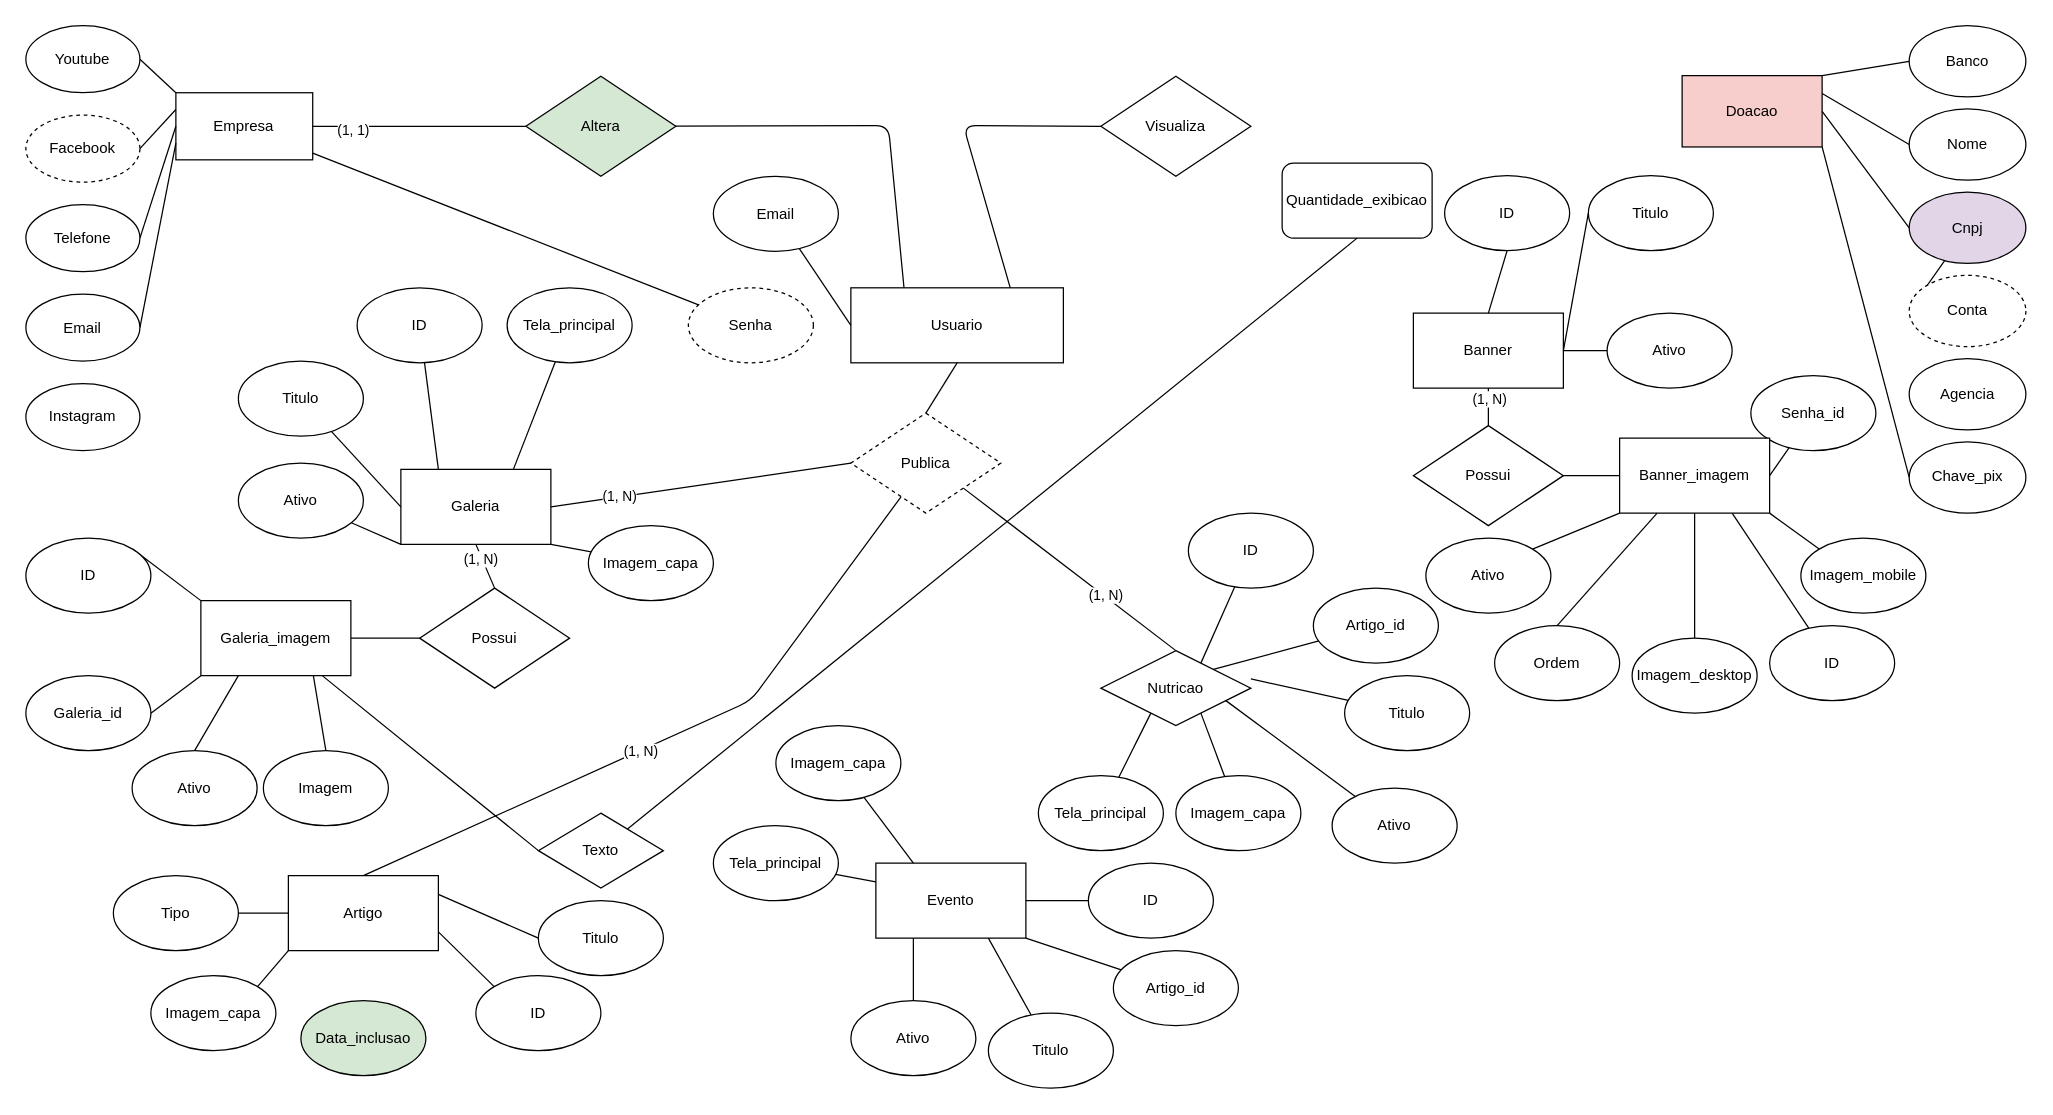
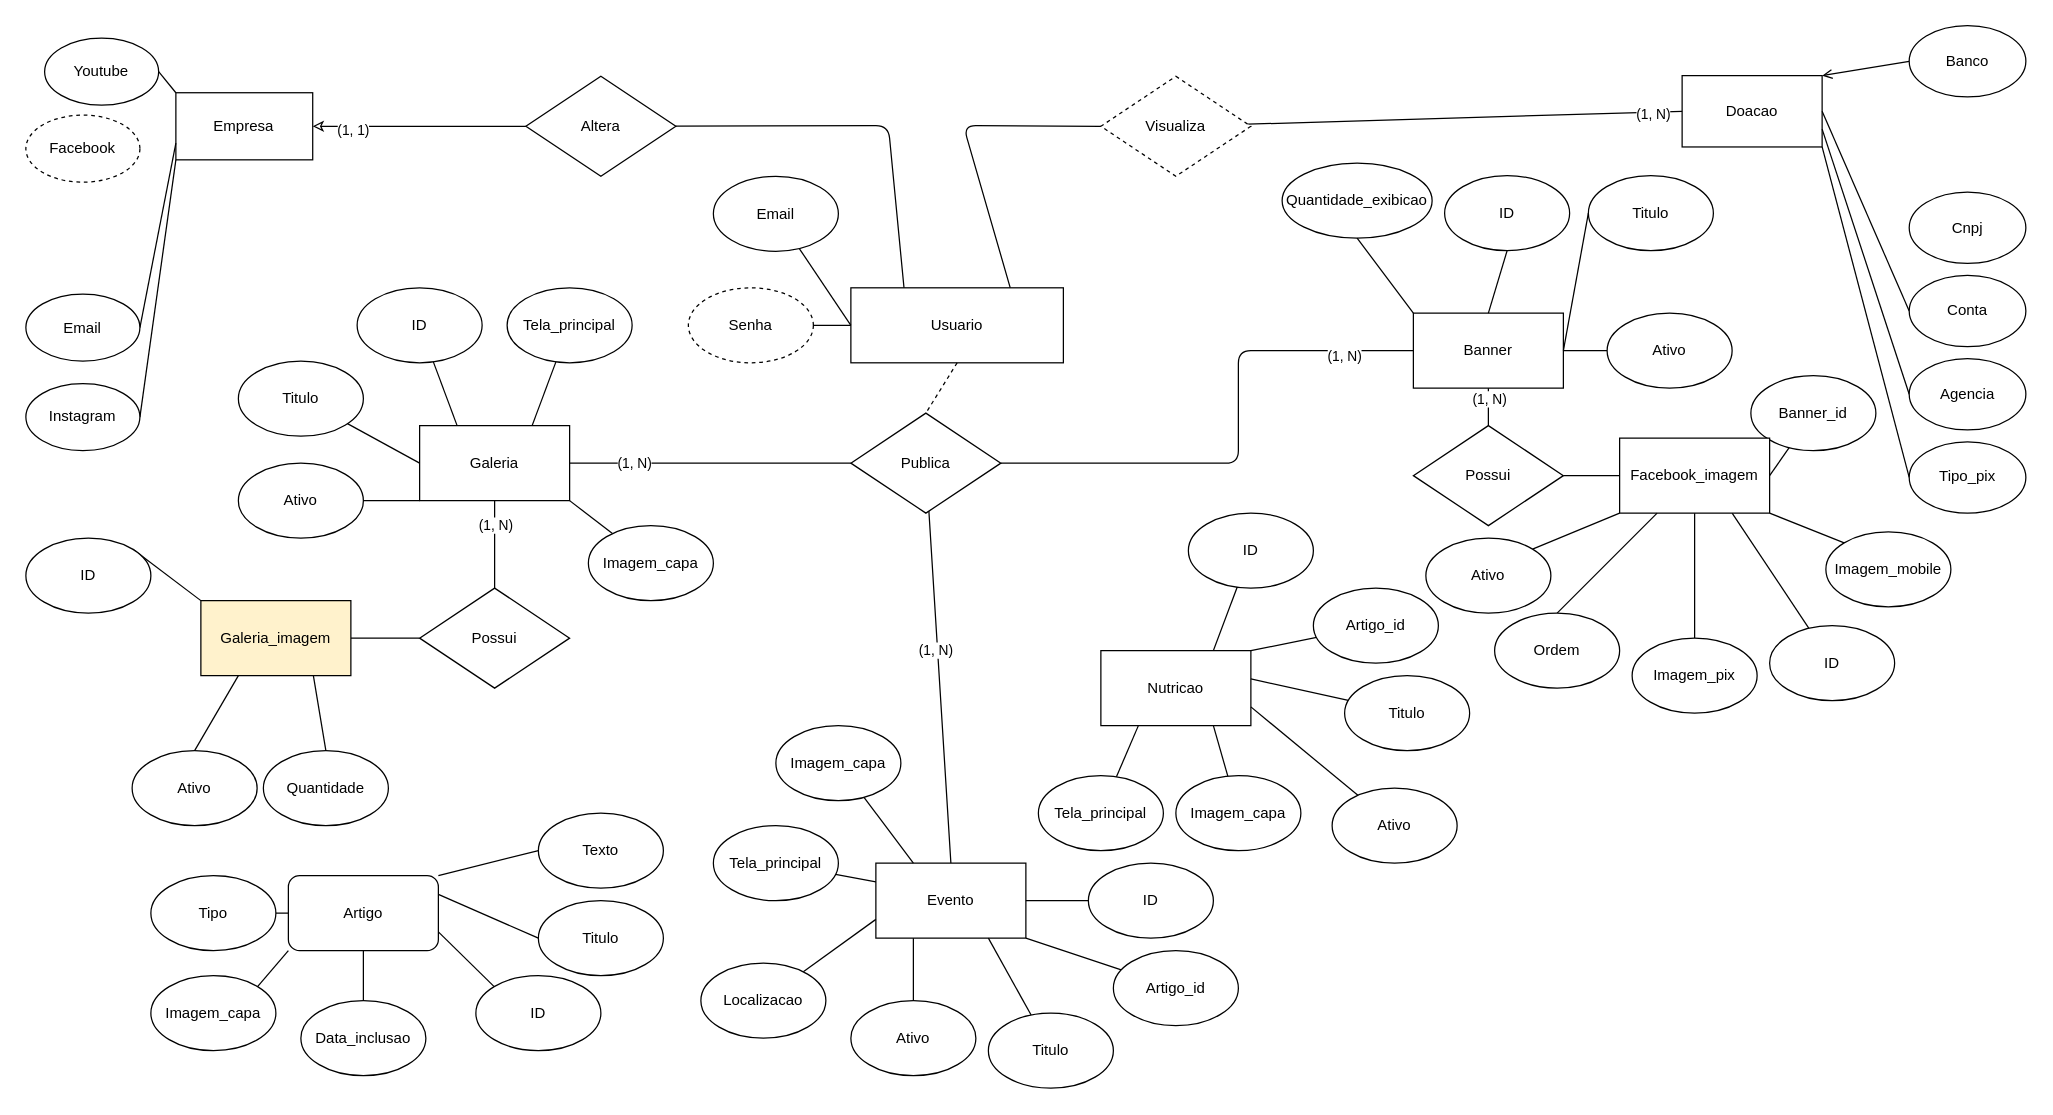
(83, 59) -> (101, 72)
(1827, 75) -> (1828, 75)
(1752, 111) -> (1752, 111)
none -> (1447, 118)
(1865, 119) -> none
(318, 126) -> (322, 126)
(601, 126) -> (601, 126)
(1176, 126) -> (1176, 126)
(157, 129) -> none
(1967, 145) -> none
(1867, 172) -> none
(157, 183) -> none
(1357, 201) -> (1357, 201)
(1967, 228) -> (1967, 228)
(505, 229) -> (831, 325)
(83, 238) -> none
none -> (1866, 262)
(1934, 275) -> (1868, 218)
none -> (158, 288)
(1967, 311) -> (1967, 311)
(941, 388) -> (941, 388)
(1813, 413) -> (1813, 413)
none -> (1238, 436)
(926, 463) -> (926, 463)
(1694, 476) -> (1694, 476)
(1968, 477) -> (1968, 477)
(476, 507) -> (494, 463)
(992, 534) -> (1385, 275)
(1031, 540) -> none
(1863, 576) -> (1888, 569)
(276, 638) -> (276, 638)
(793, 644) -> none
(1557, 663) -> (1557, 651)
(1694, 676) -> (1694, 676)
(1176, 688) -> (1176, 688)
(176, 694) -> none
(88, 713) -> none
none -> (944, 758)
(430, 763) -> (489, 863)
(326, 788) -> (326, 788)
(601, 851) -> (601, 851)
(176, 913) -> (213, 913)
(363, 913) -> (363, 913)
none -> (839, 946)
none -> (363, 976)
none -> (763, 1001)
(363, 1038) -> (363, 1038)
